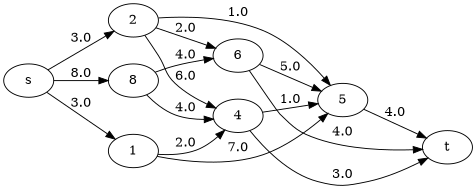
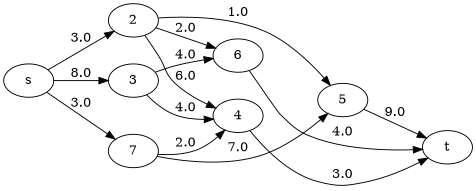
(286, 76) -> none
(133, 81) -> (133, 81)
(286, 109) -> none
(395, 113) -> (395, 113)
(133, 151) -> (133, 151)
